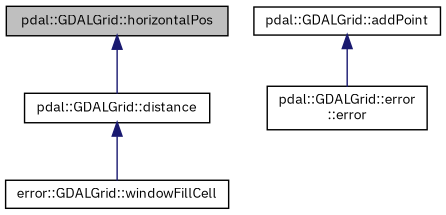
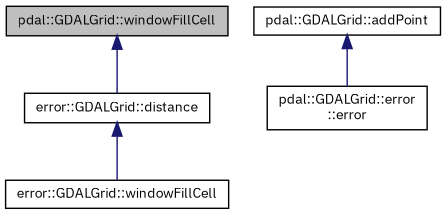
(117, 21) -> (117, 21)
(117, 108) -> (117, 108)
